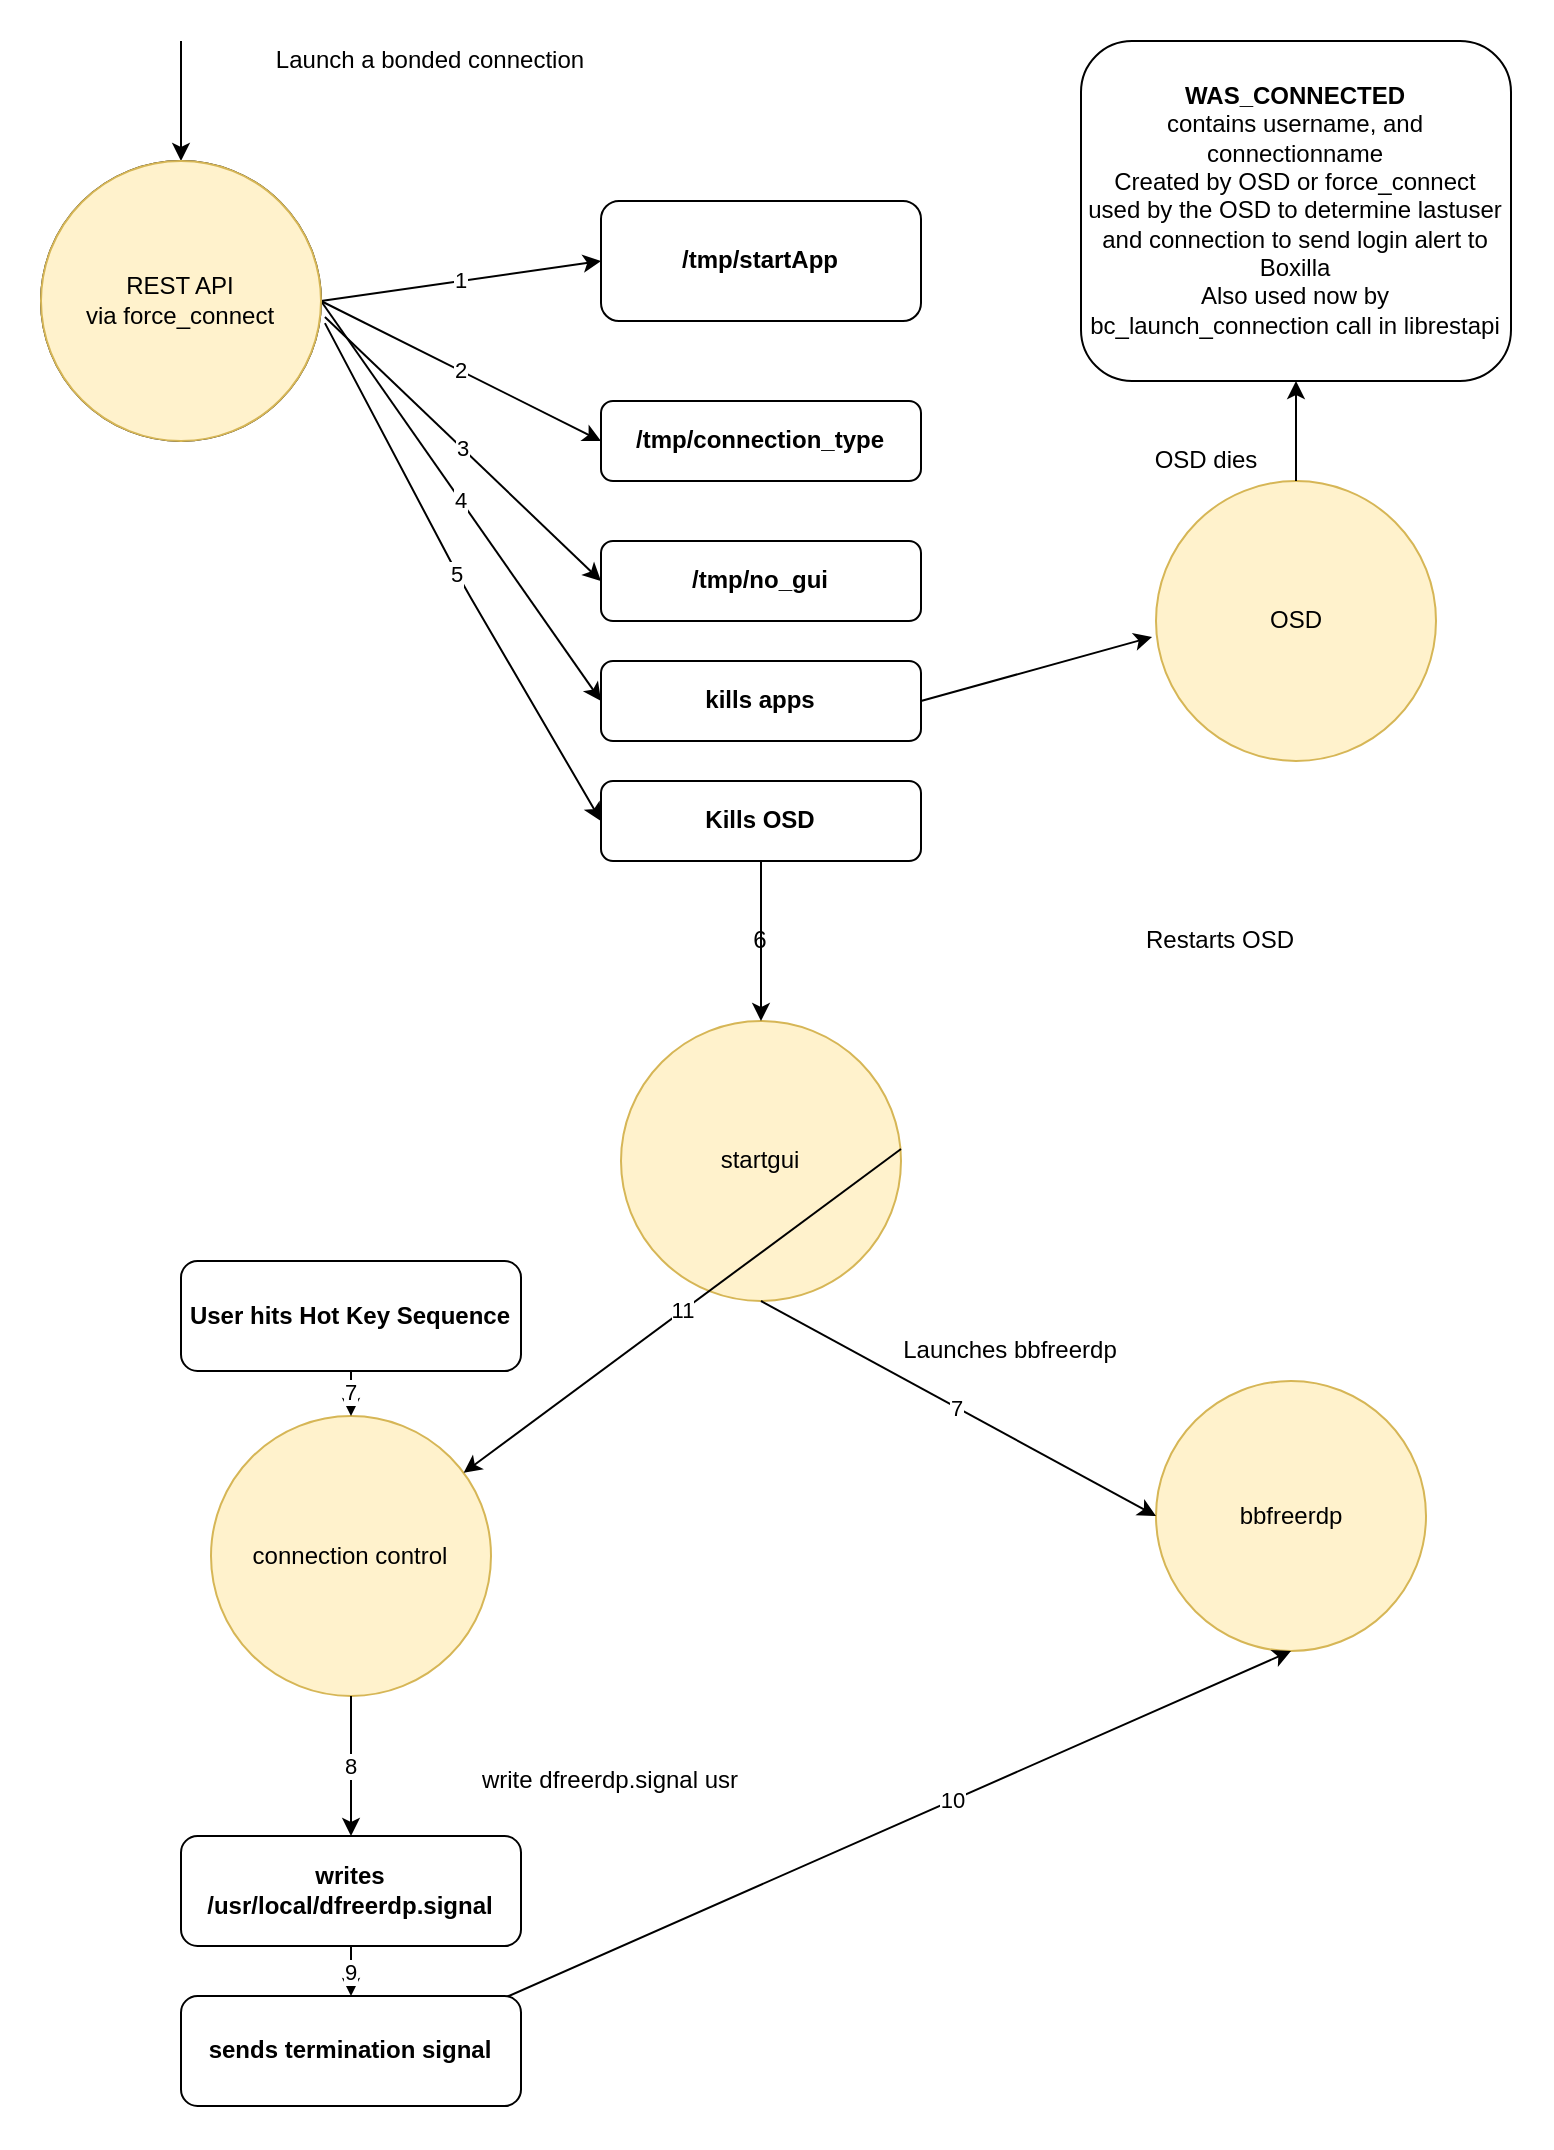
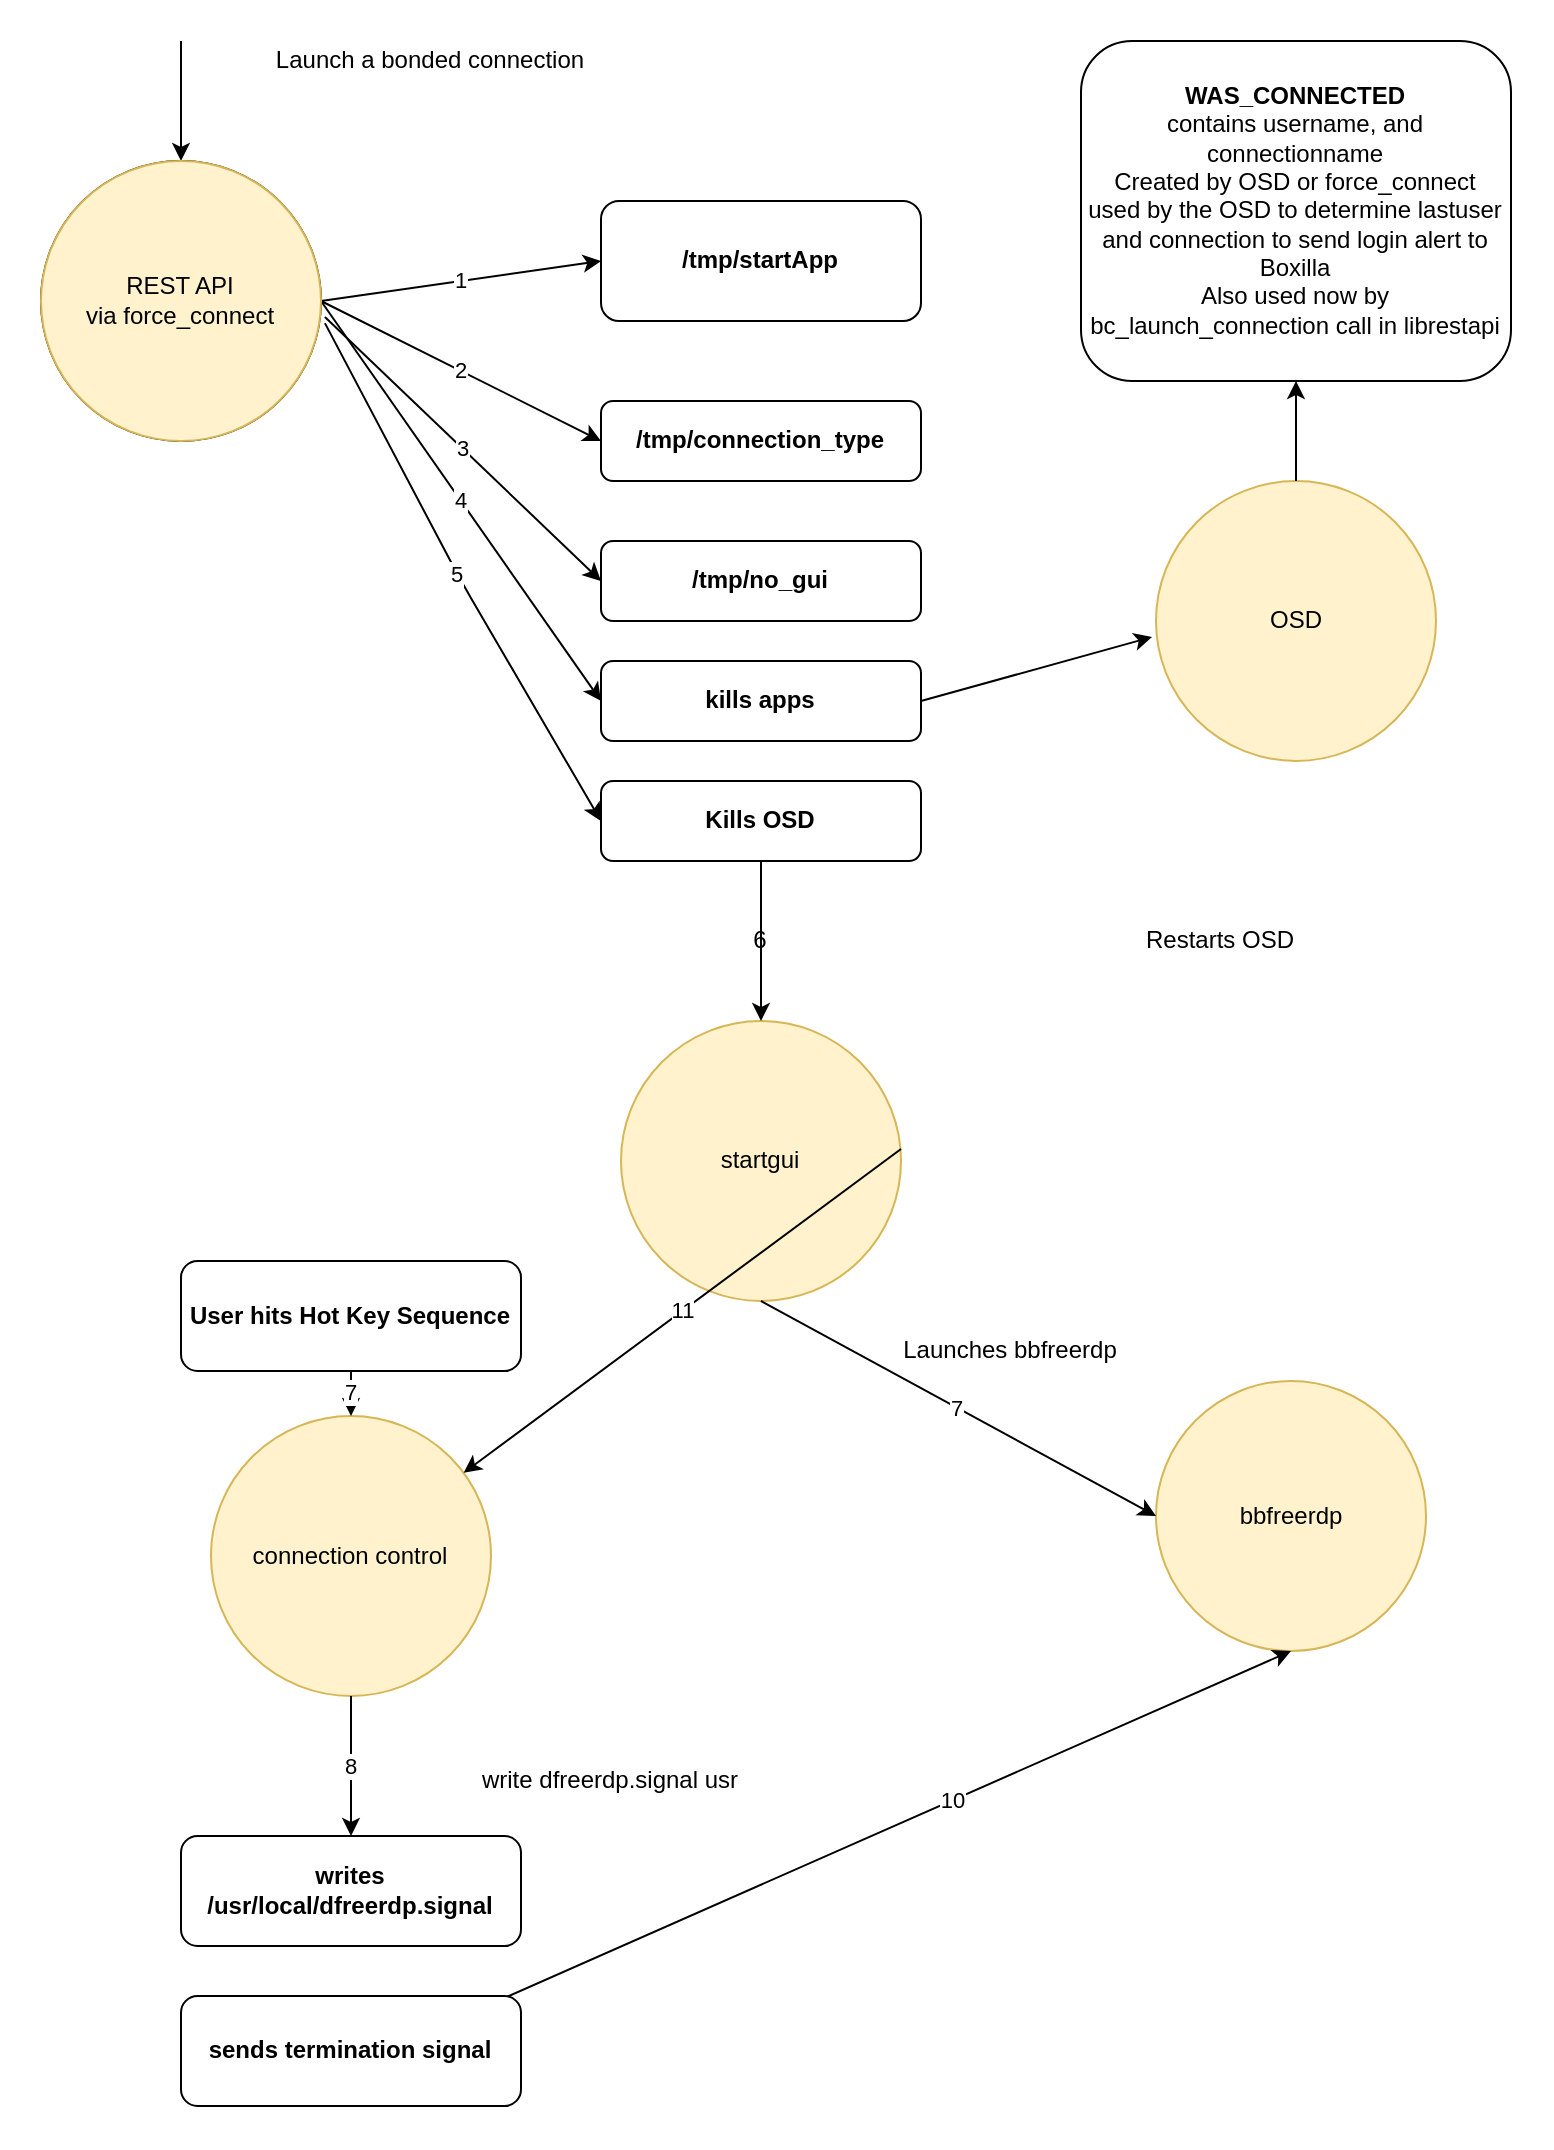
(1206, 461) -> none
(351, 1963) -> none
